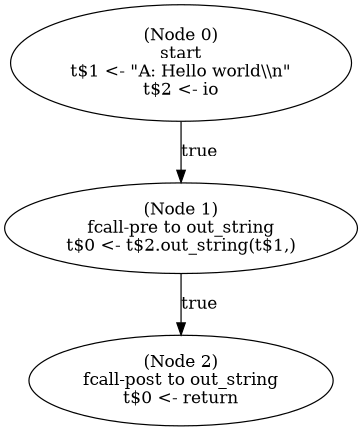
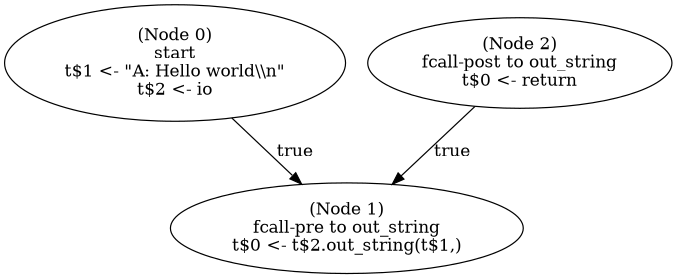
(181, 298) -> (438, 141)
